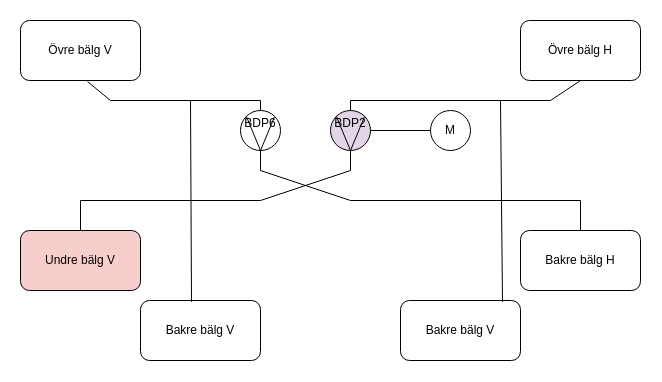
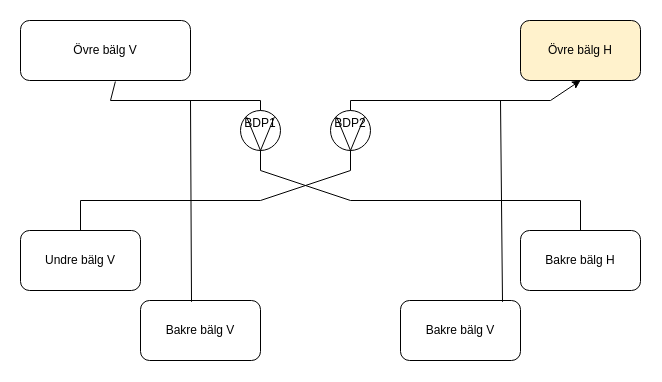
(81, 51) -> (106, 51)
(581, 51) -> (581, 51)
(576, 83) -> (573, 85)
(261, 131) -> (261, 131)
(351, 131) -> (351, 131)
(401, 131) -> none
(451, 131) -> none
(81, 261) -> (81, 261)
